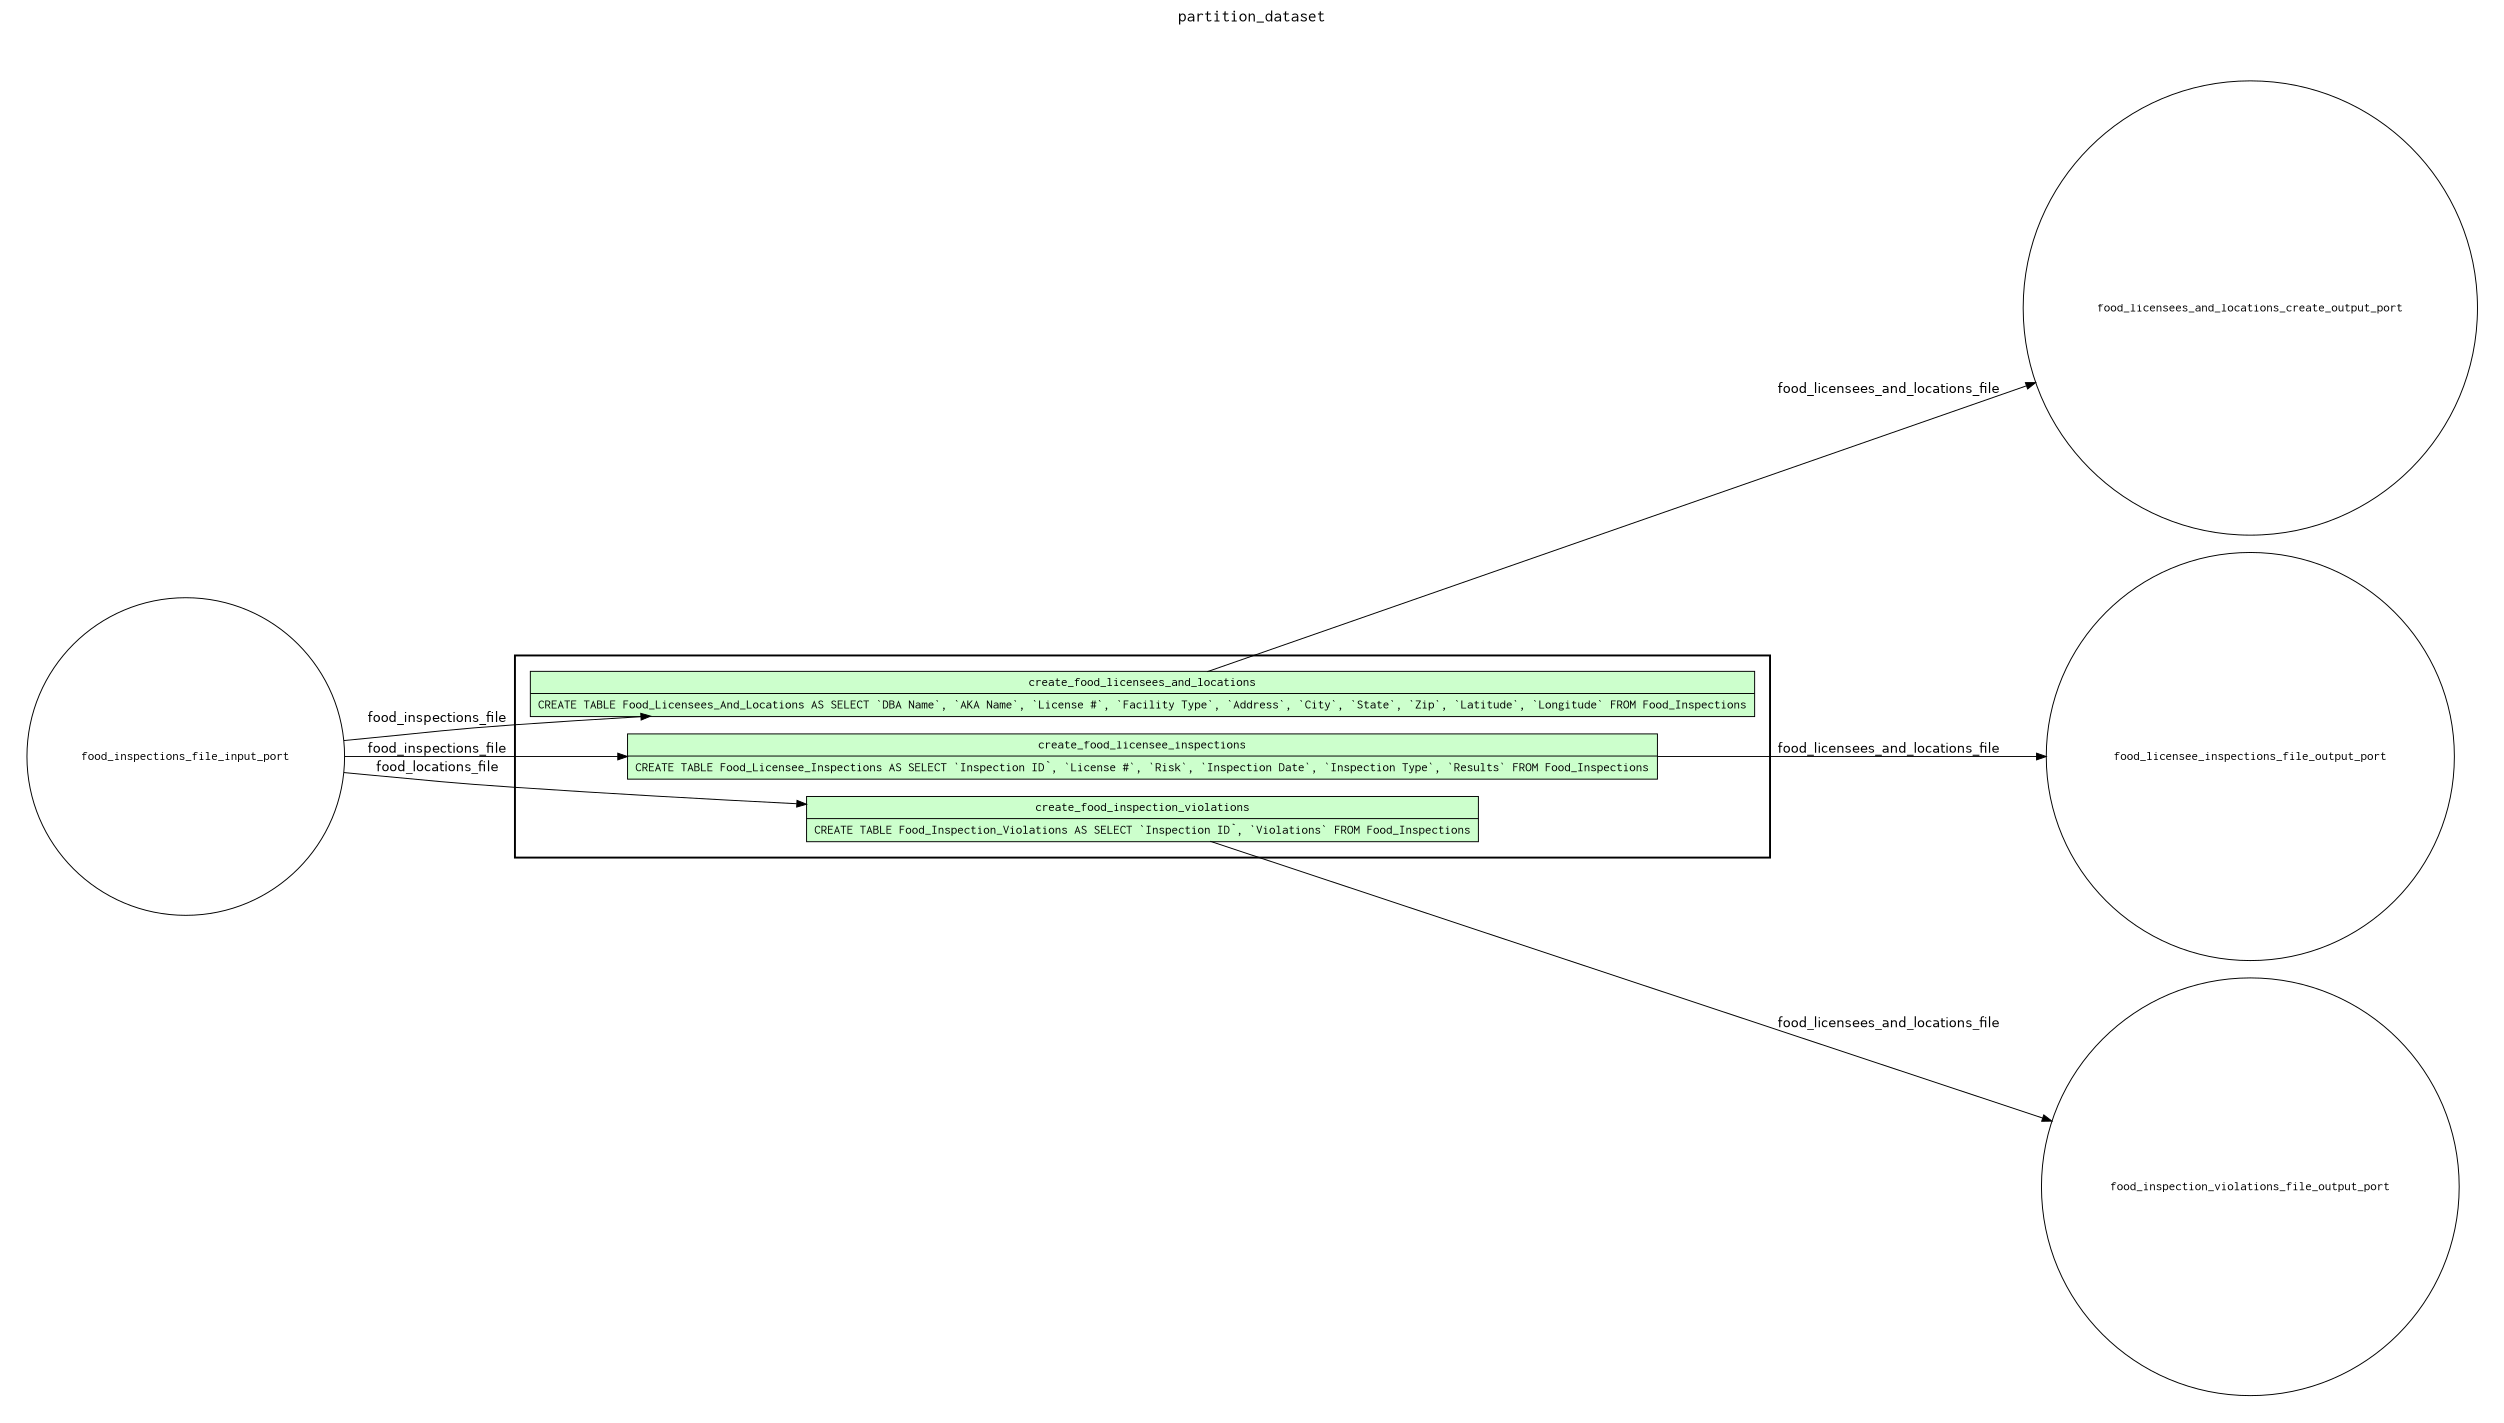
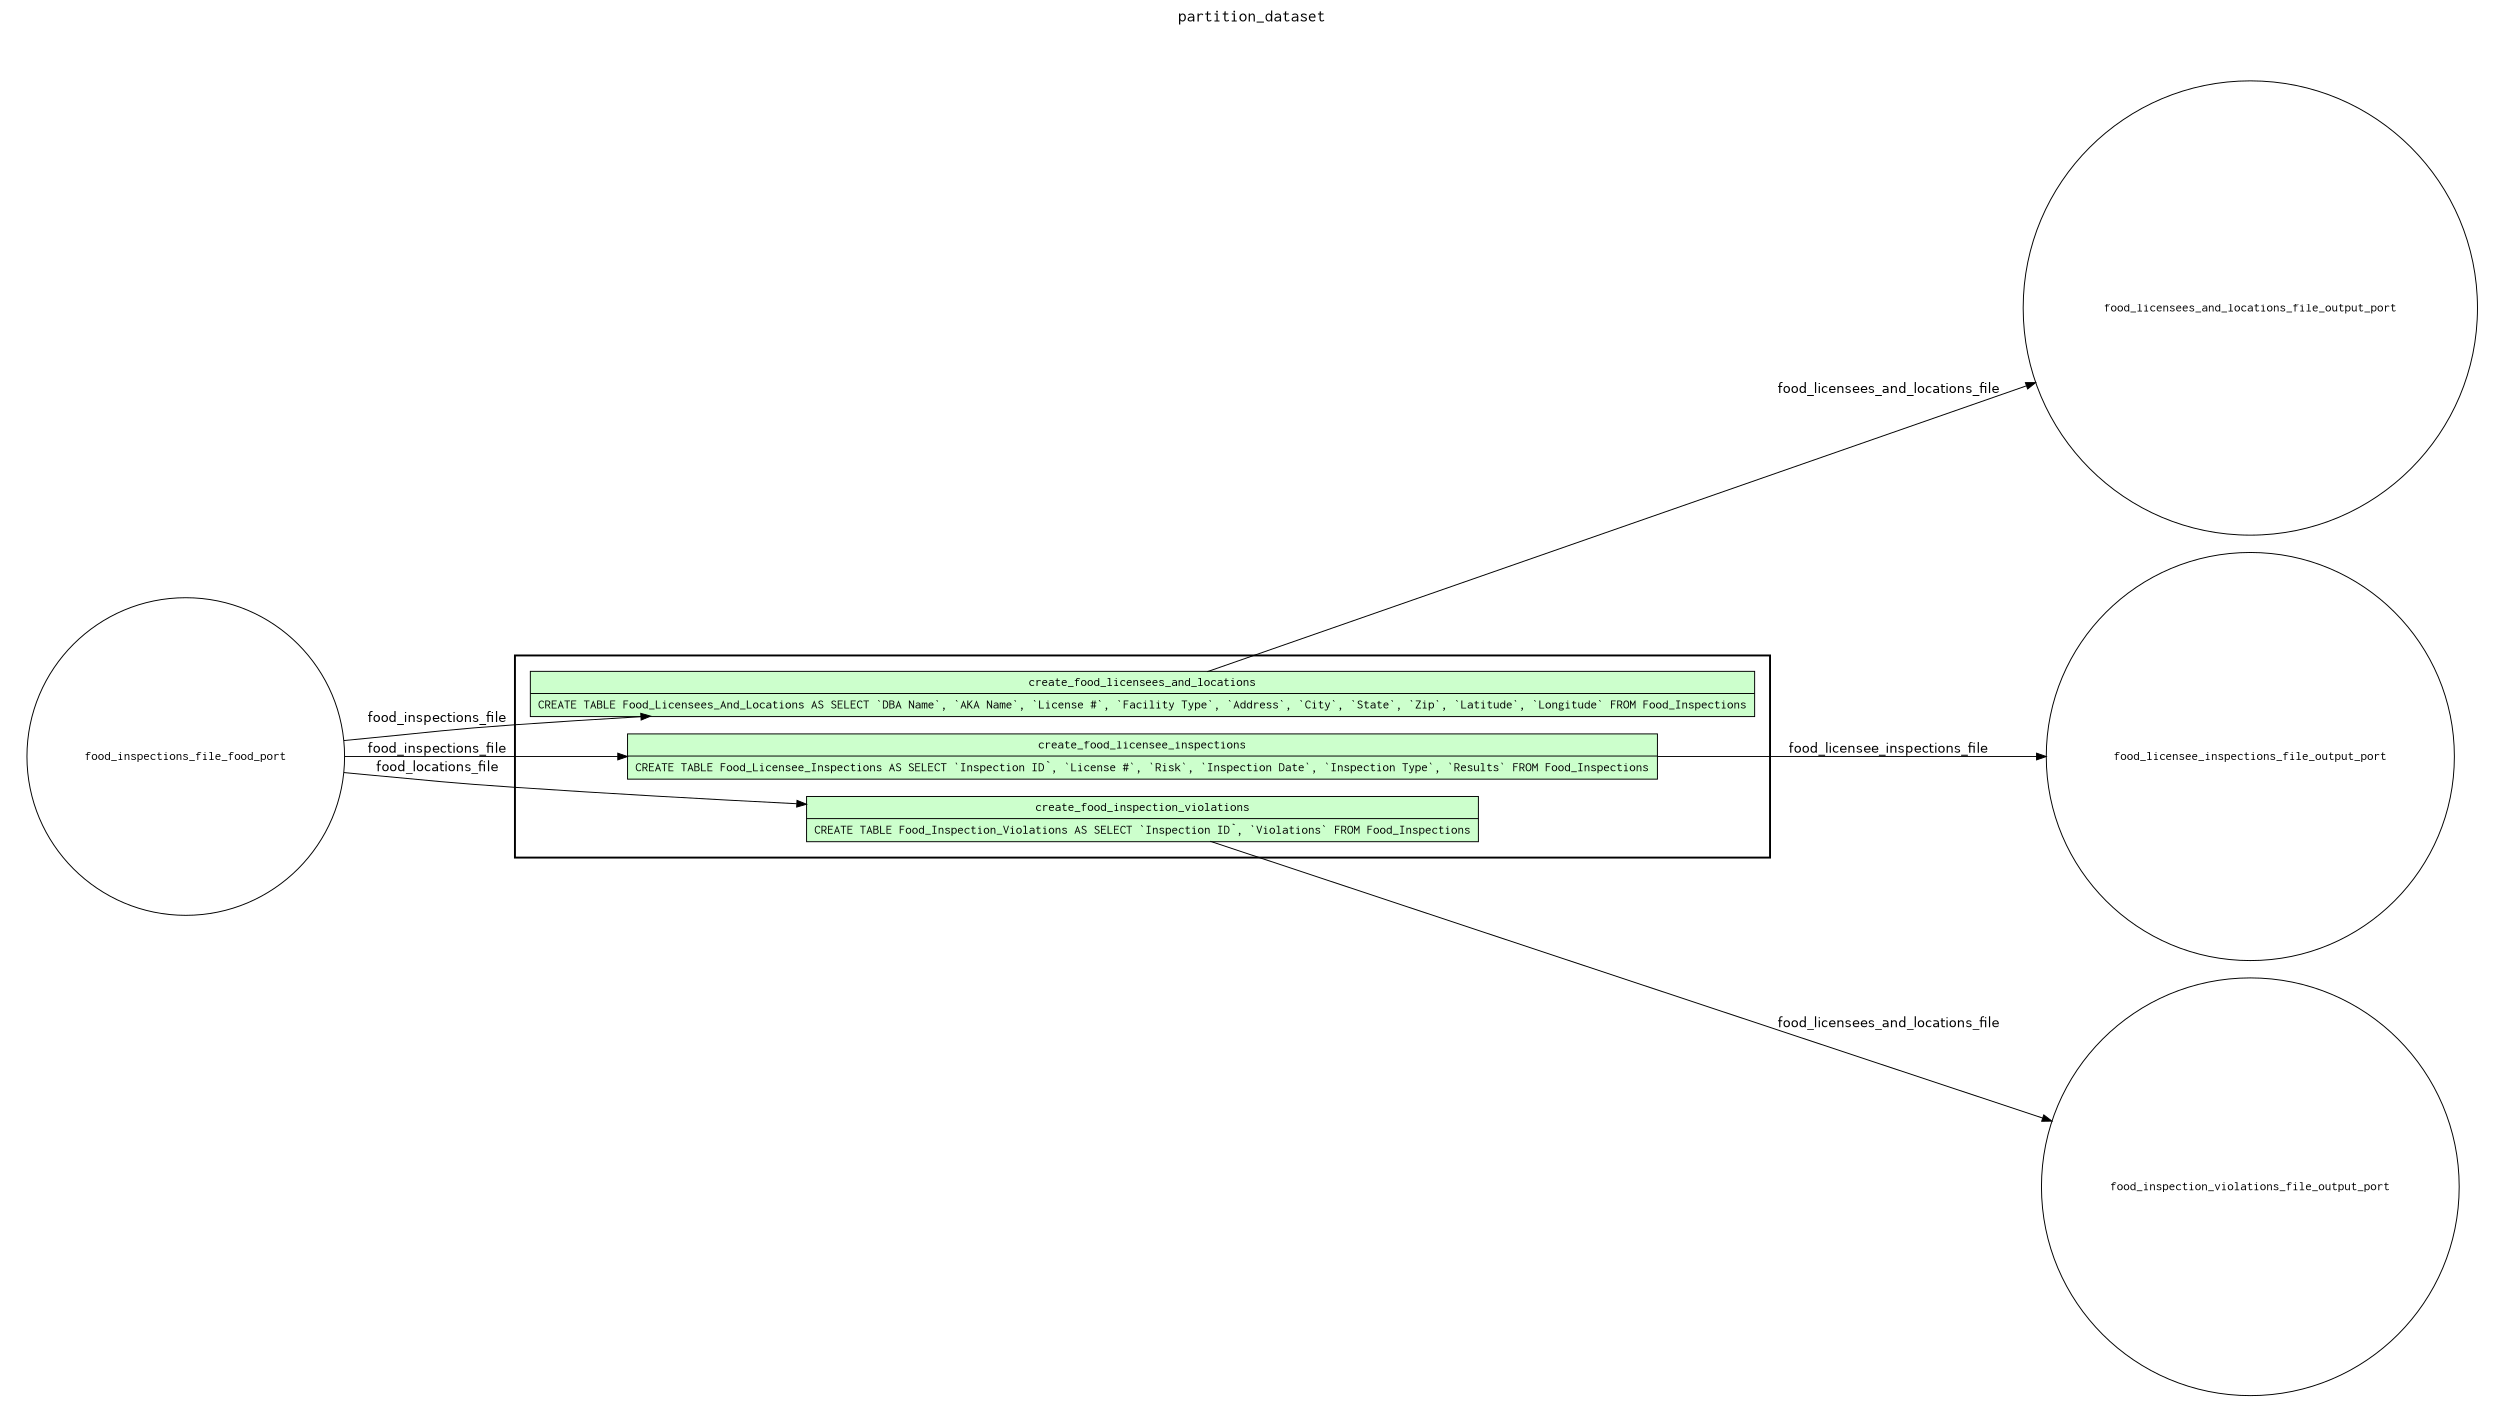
(2250, 308) -> (2250, 308)
(1889, 749) -> (1889, 749)
(186, 757) -> (186, 757)
